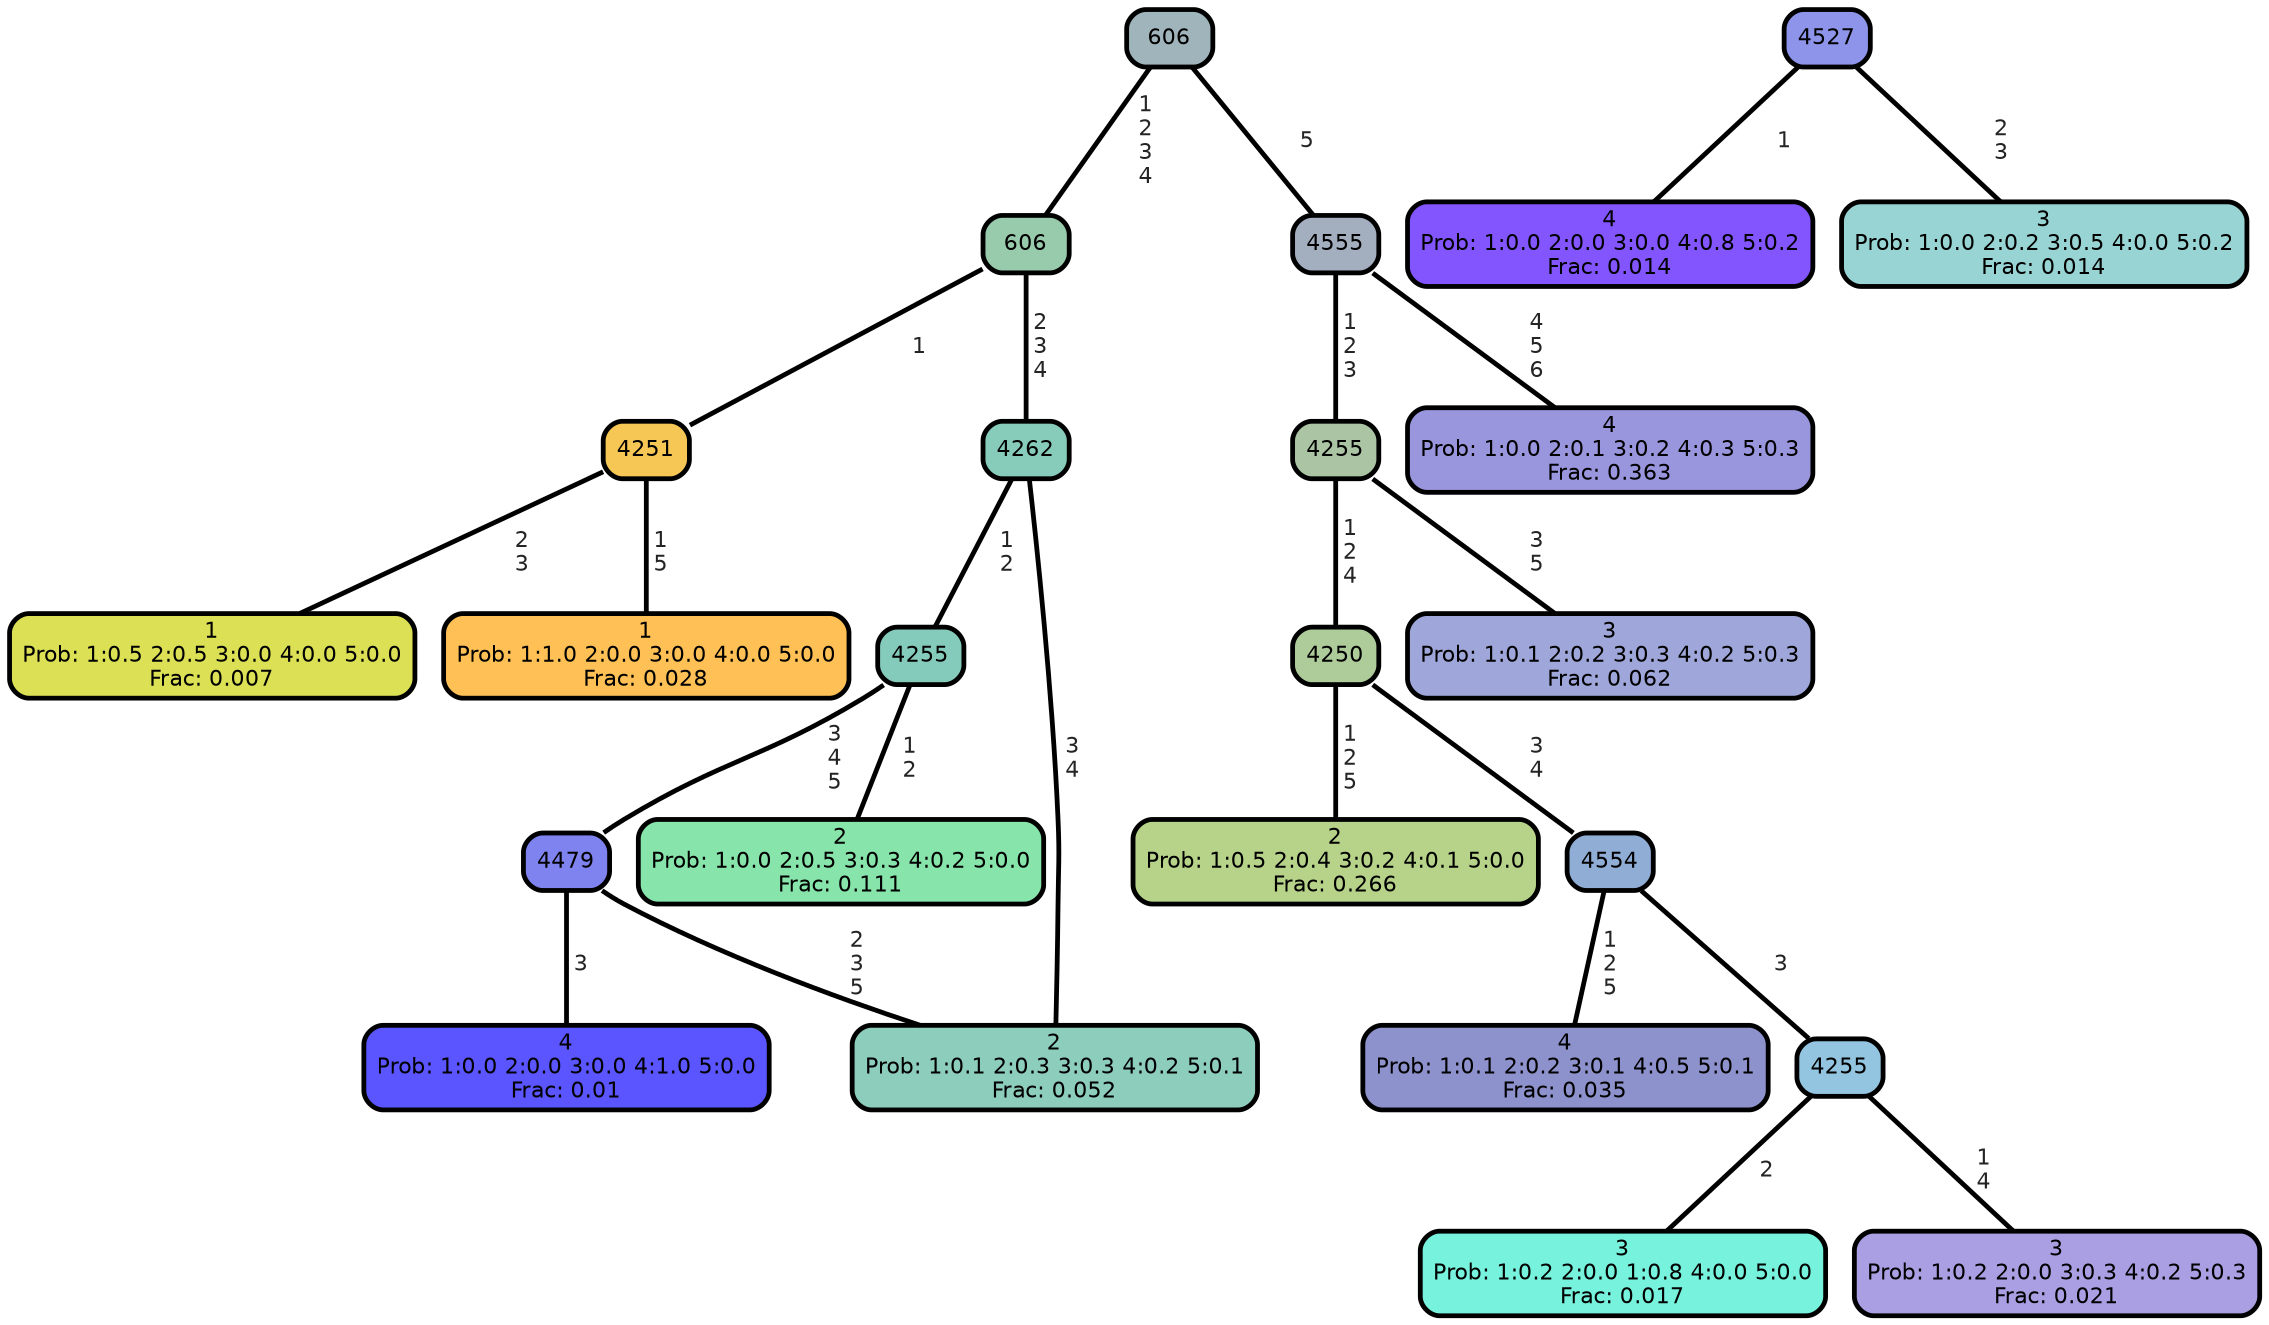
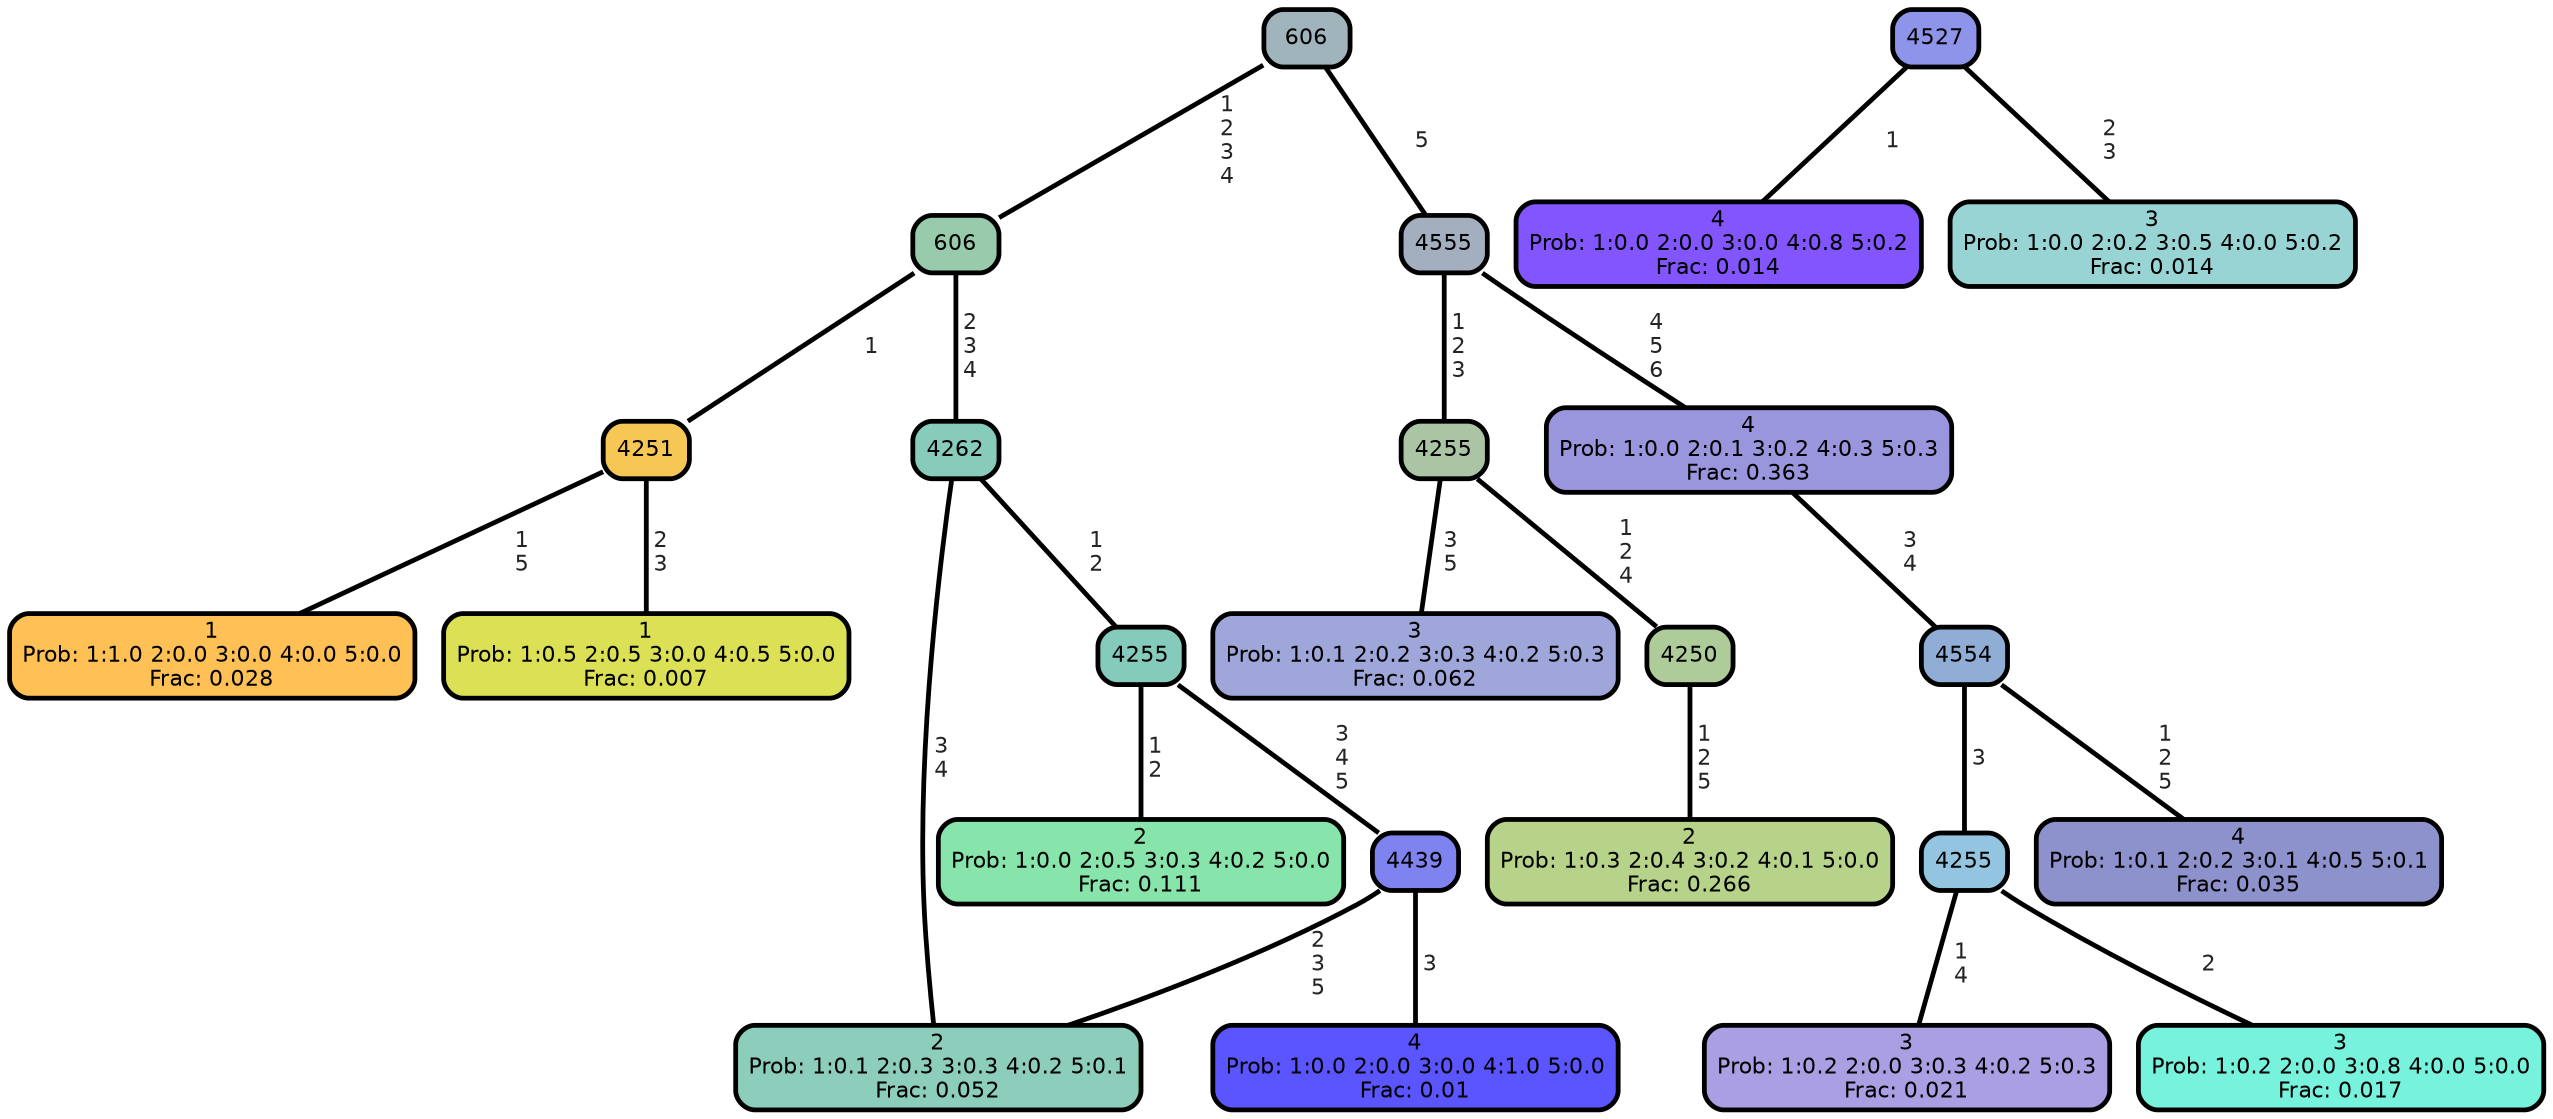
(212, 656) -> (646, 656)
(1473, 759) -> (1864, 560)
(567, 862) -> (1416, 862)
(1336, 862) -> (1690, 862)
(1623, 1273) -> (2341, 1068)
